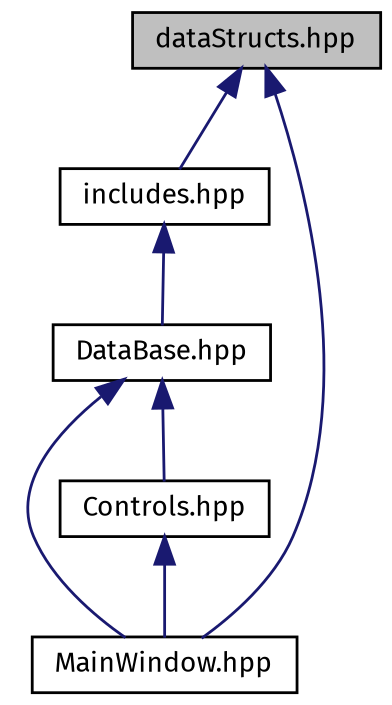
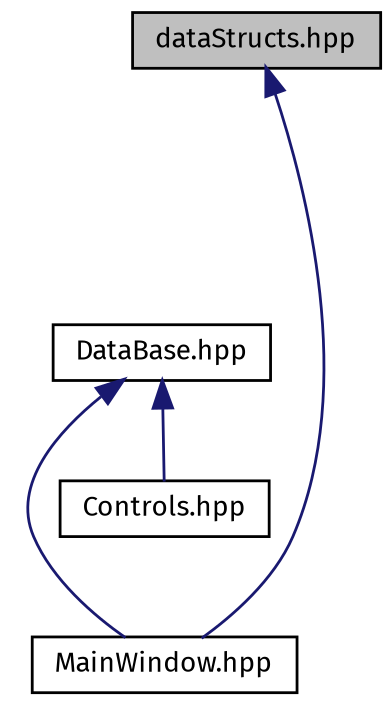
(165, 197) -> none
(165, 601) -> none
